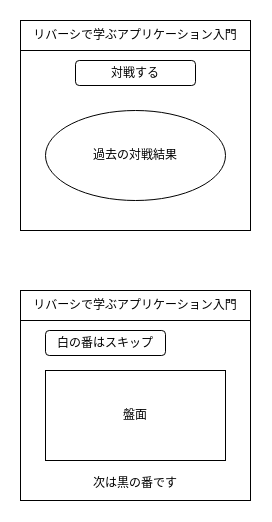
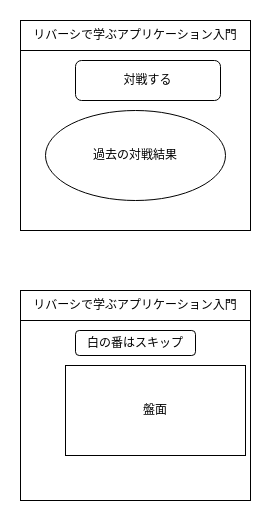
(136, 73) -> (148, 81)
(106, 343) -> (136, 343)
(136, 416) -> (156, 411)
(136, 483) -> none
